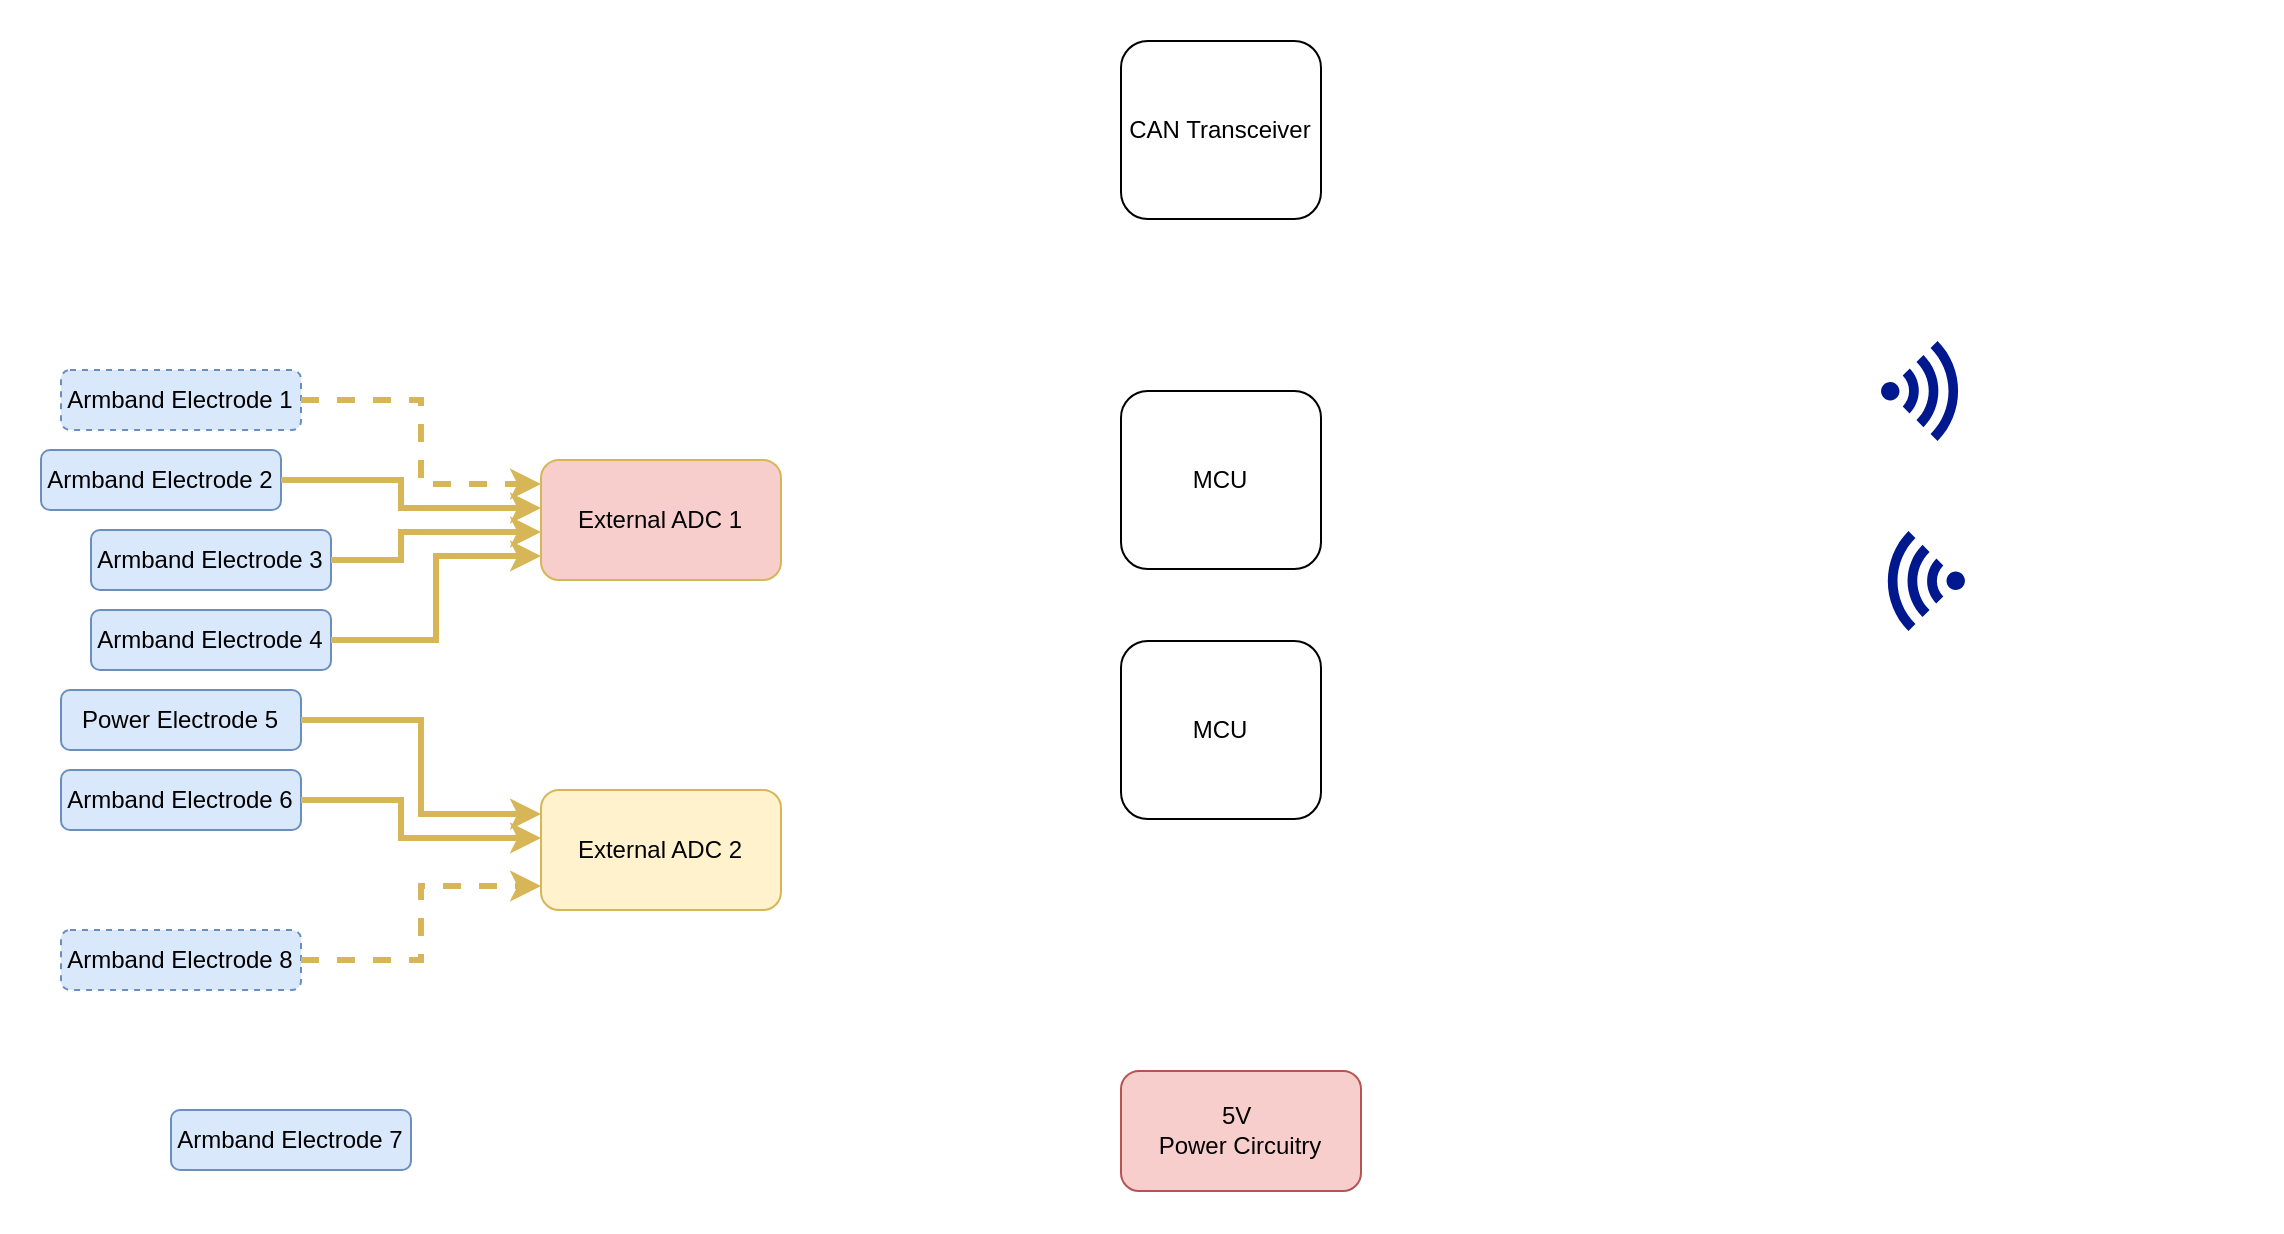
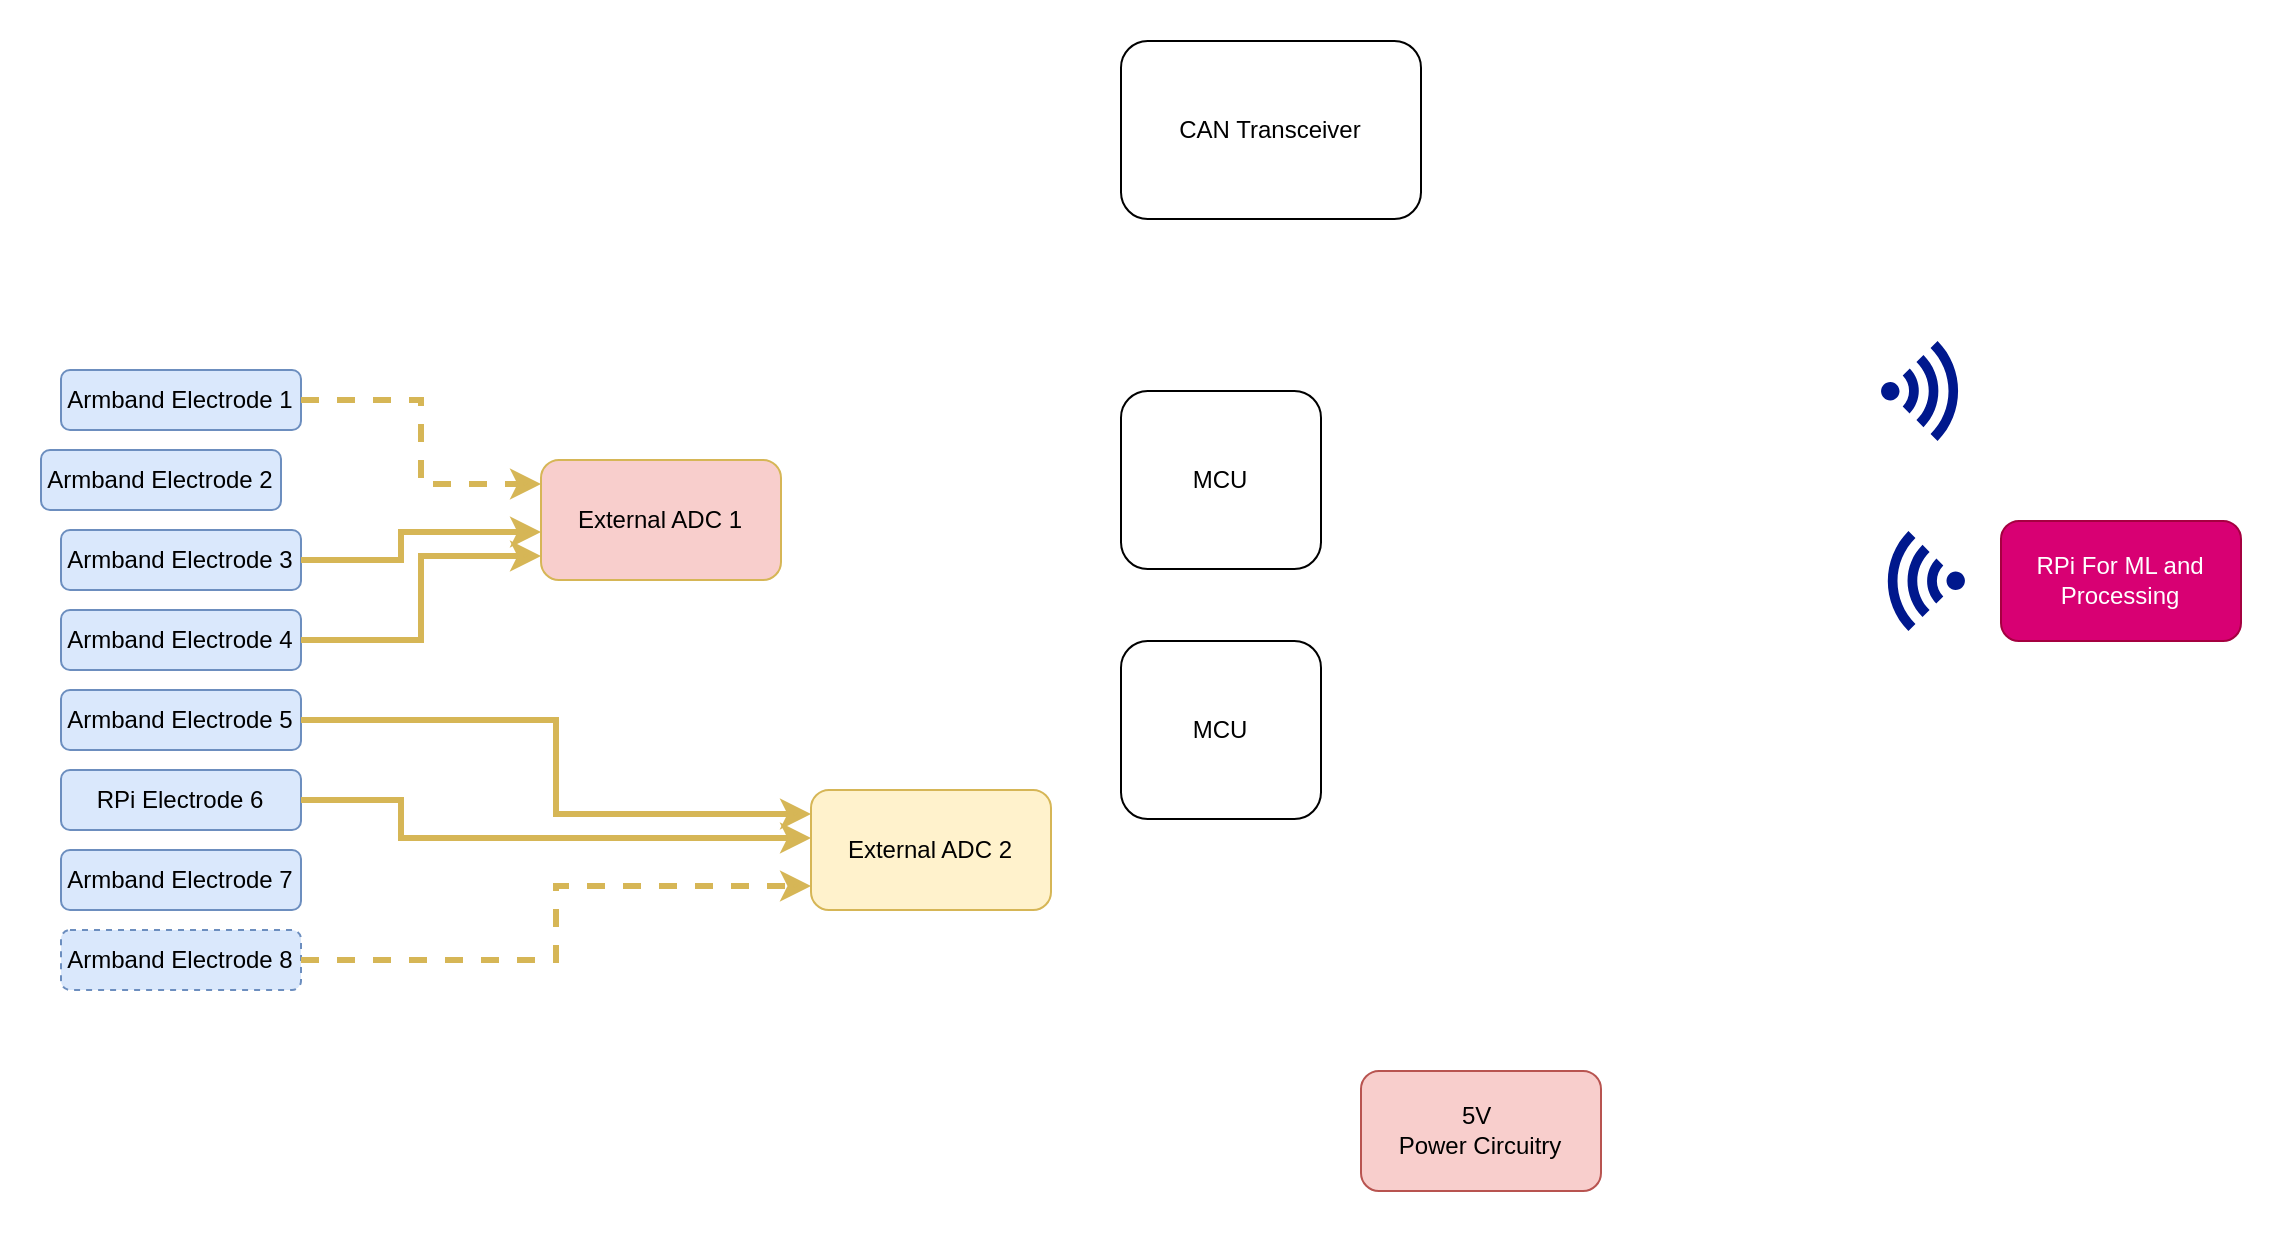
(1221, 130) -> (1271, 130)
(181, 400) -> (181, 400)
(401, 493) -> none
(211, 560) -> (181, 560)
none -> (2121, 581)
(211, 640) -> (181, 640)
(181, 721) -> (181, 721)
(181, 801) -> (181, 801)
(661, 850) -> (931, 850)
(1241, 1131) -> (1481, 1131)
(291, 1140) -> (181, 880)
